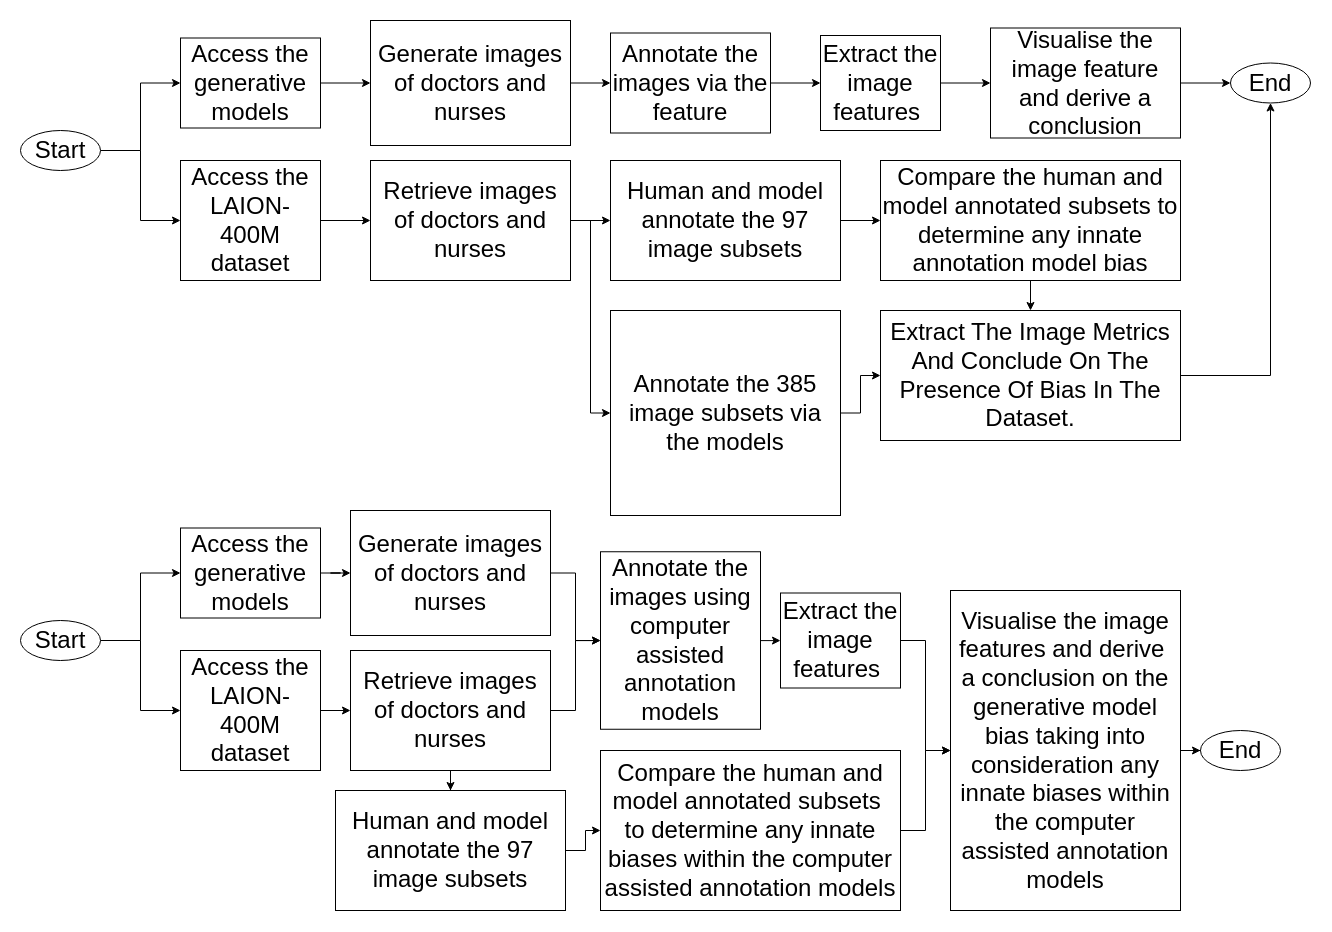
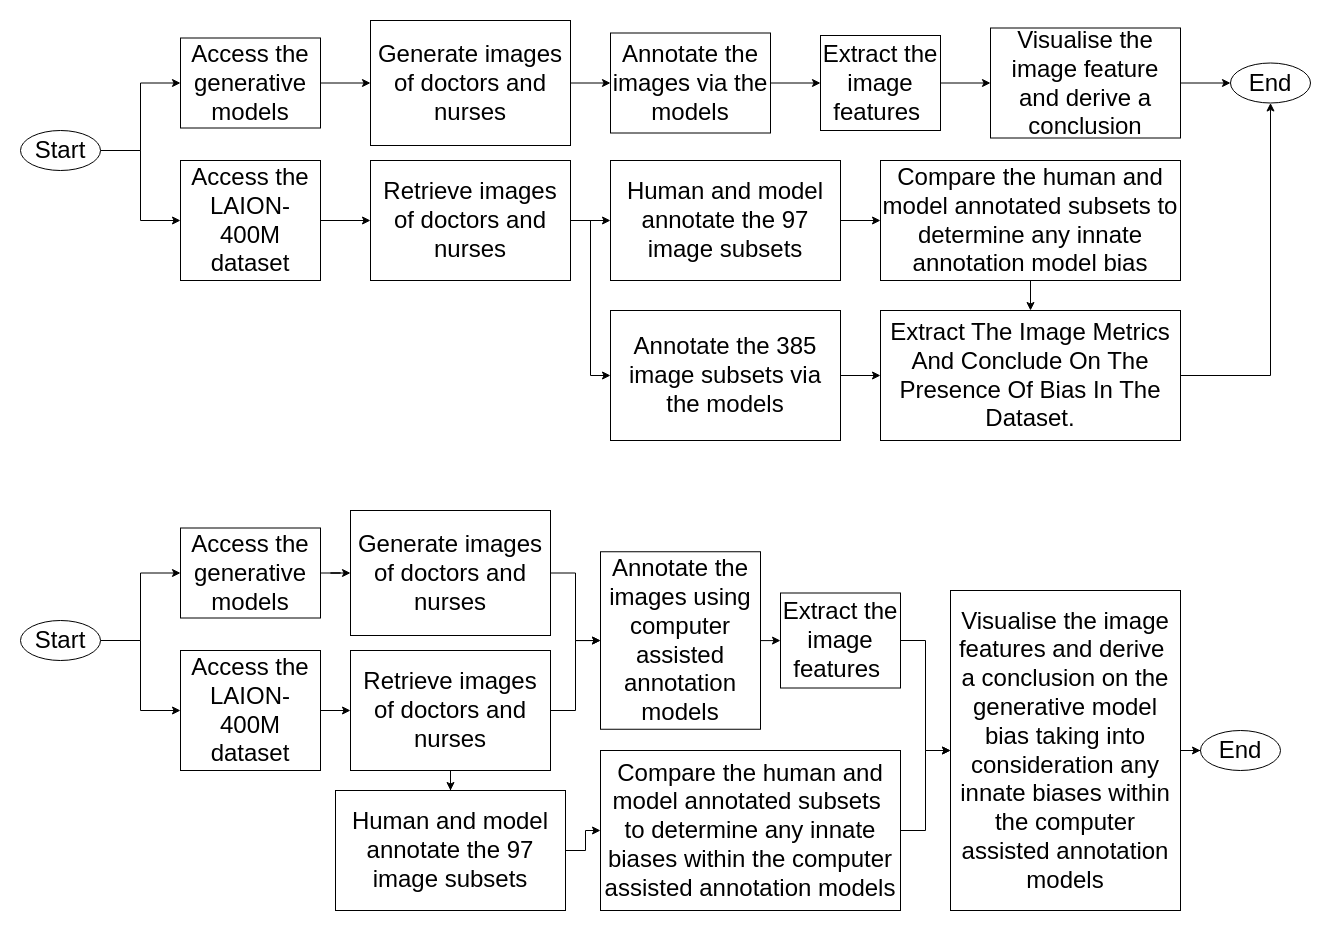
(691, 84) -> (691, 84)
(726, 413) -> (726, 376)
